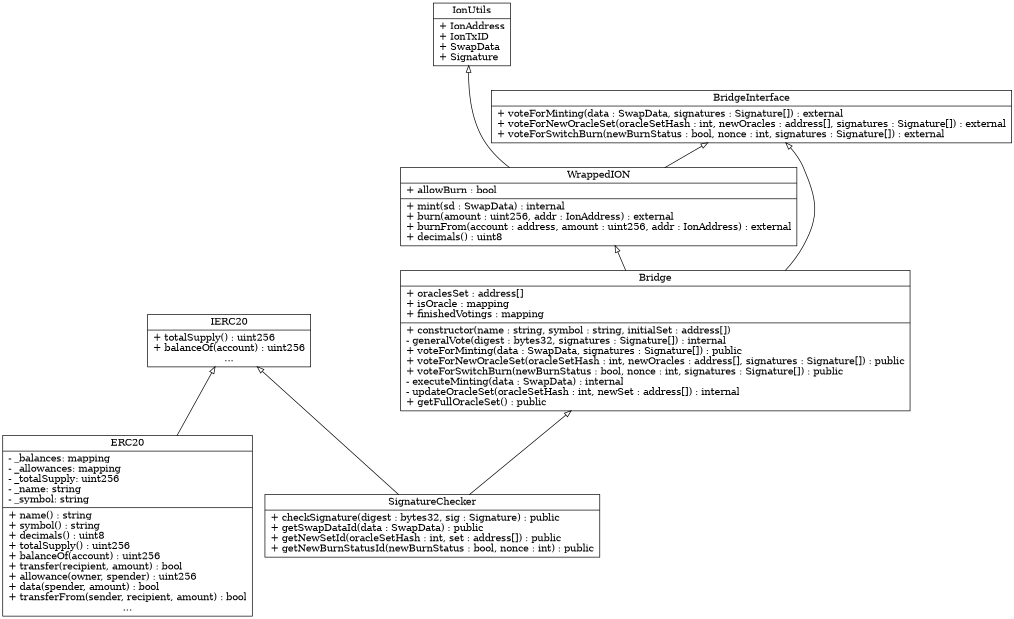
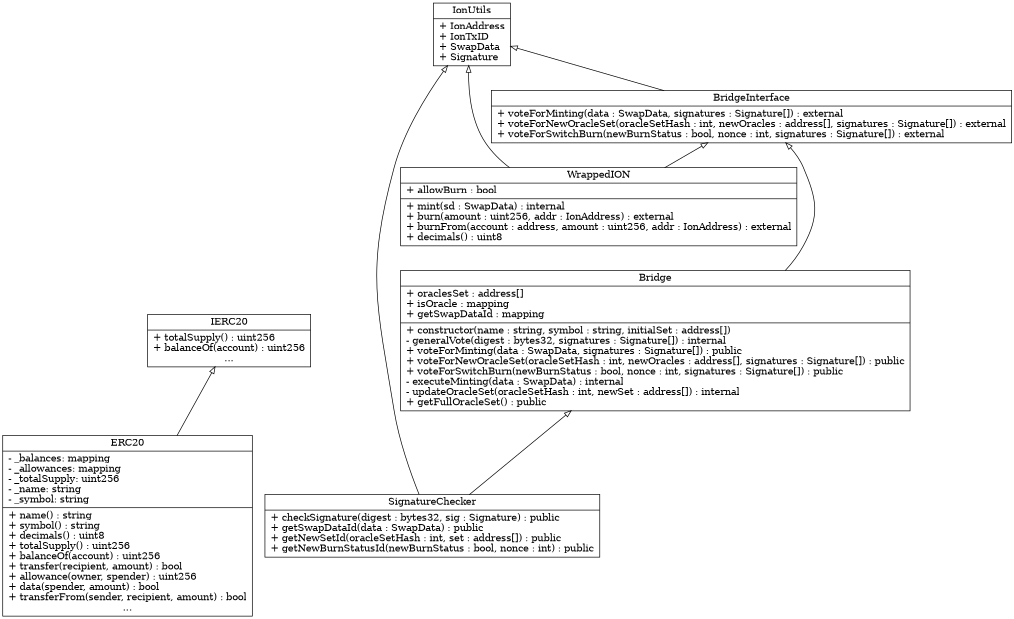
none -> (591, 69)
(622, 261) -> none
(475, 314) -> (475, 314)
(331, 433) -> (377, 278)
